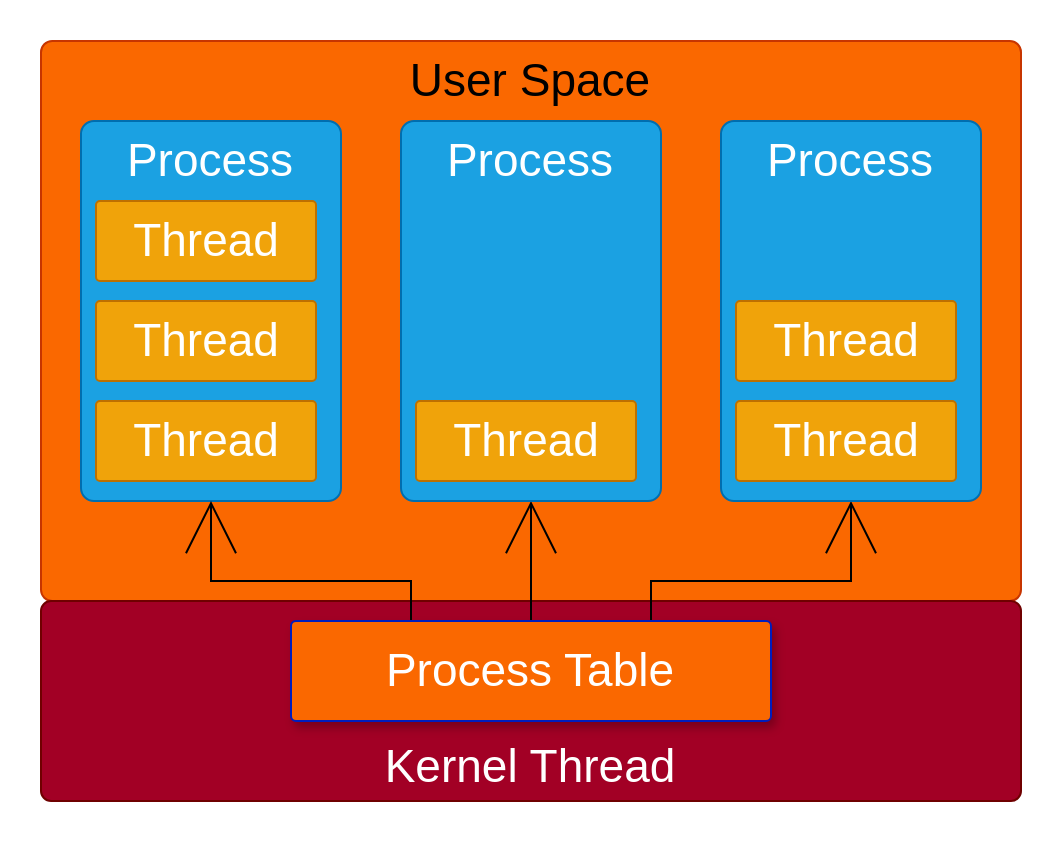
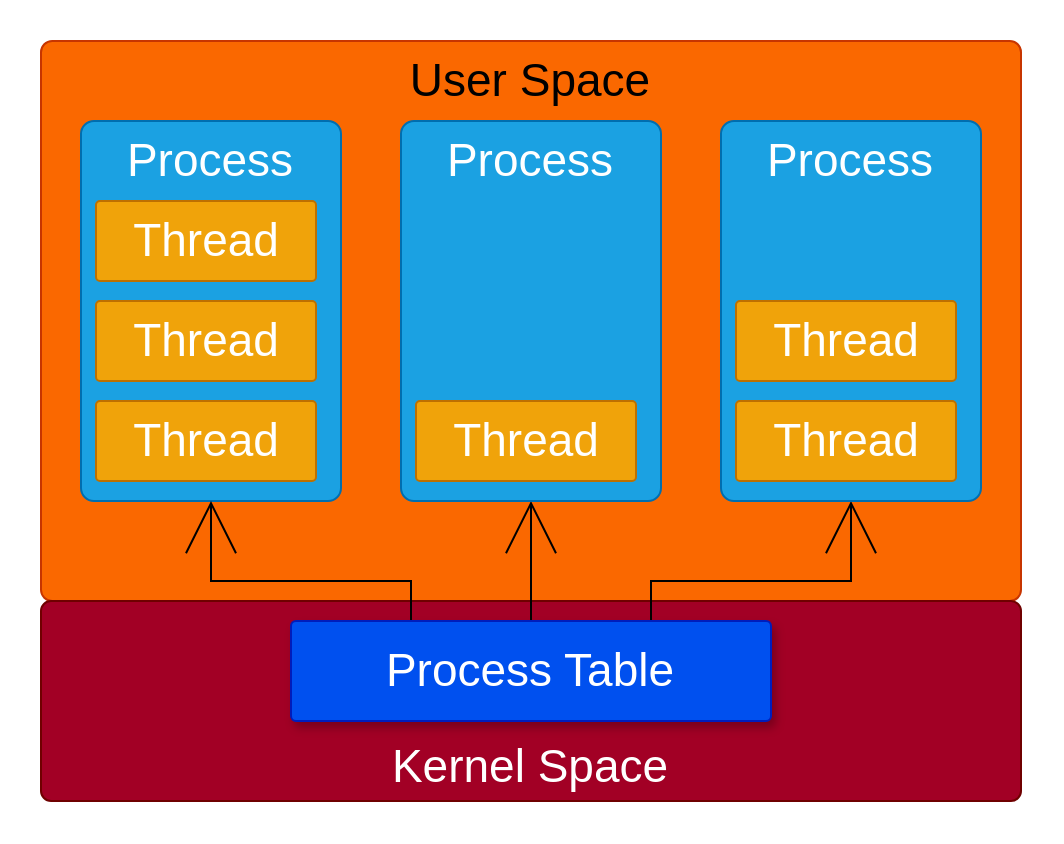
(531, 671) -> (531, 671)
(531, 781) -> (531, 781)
